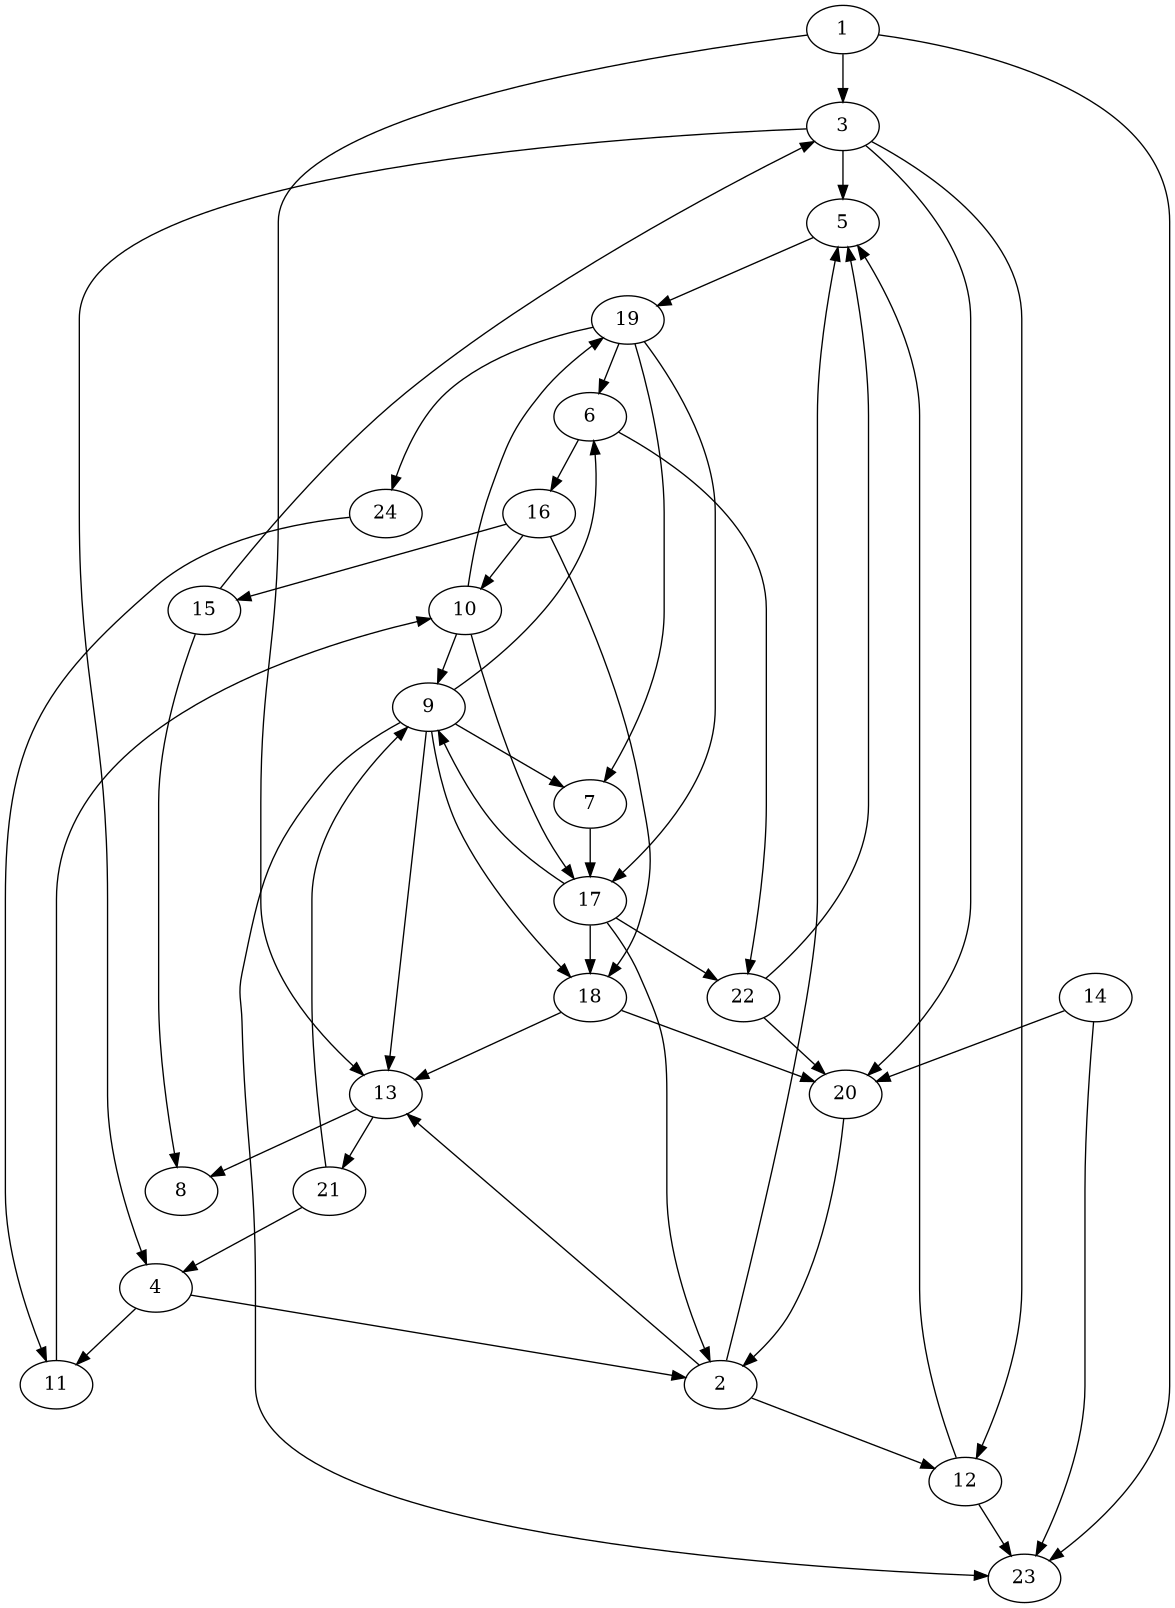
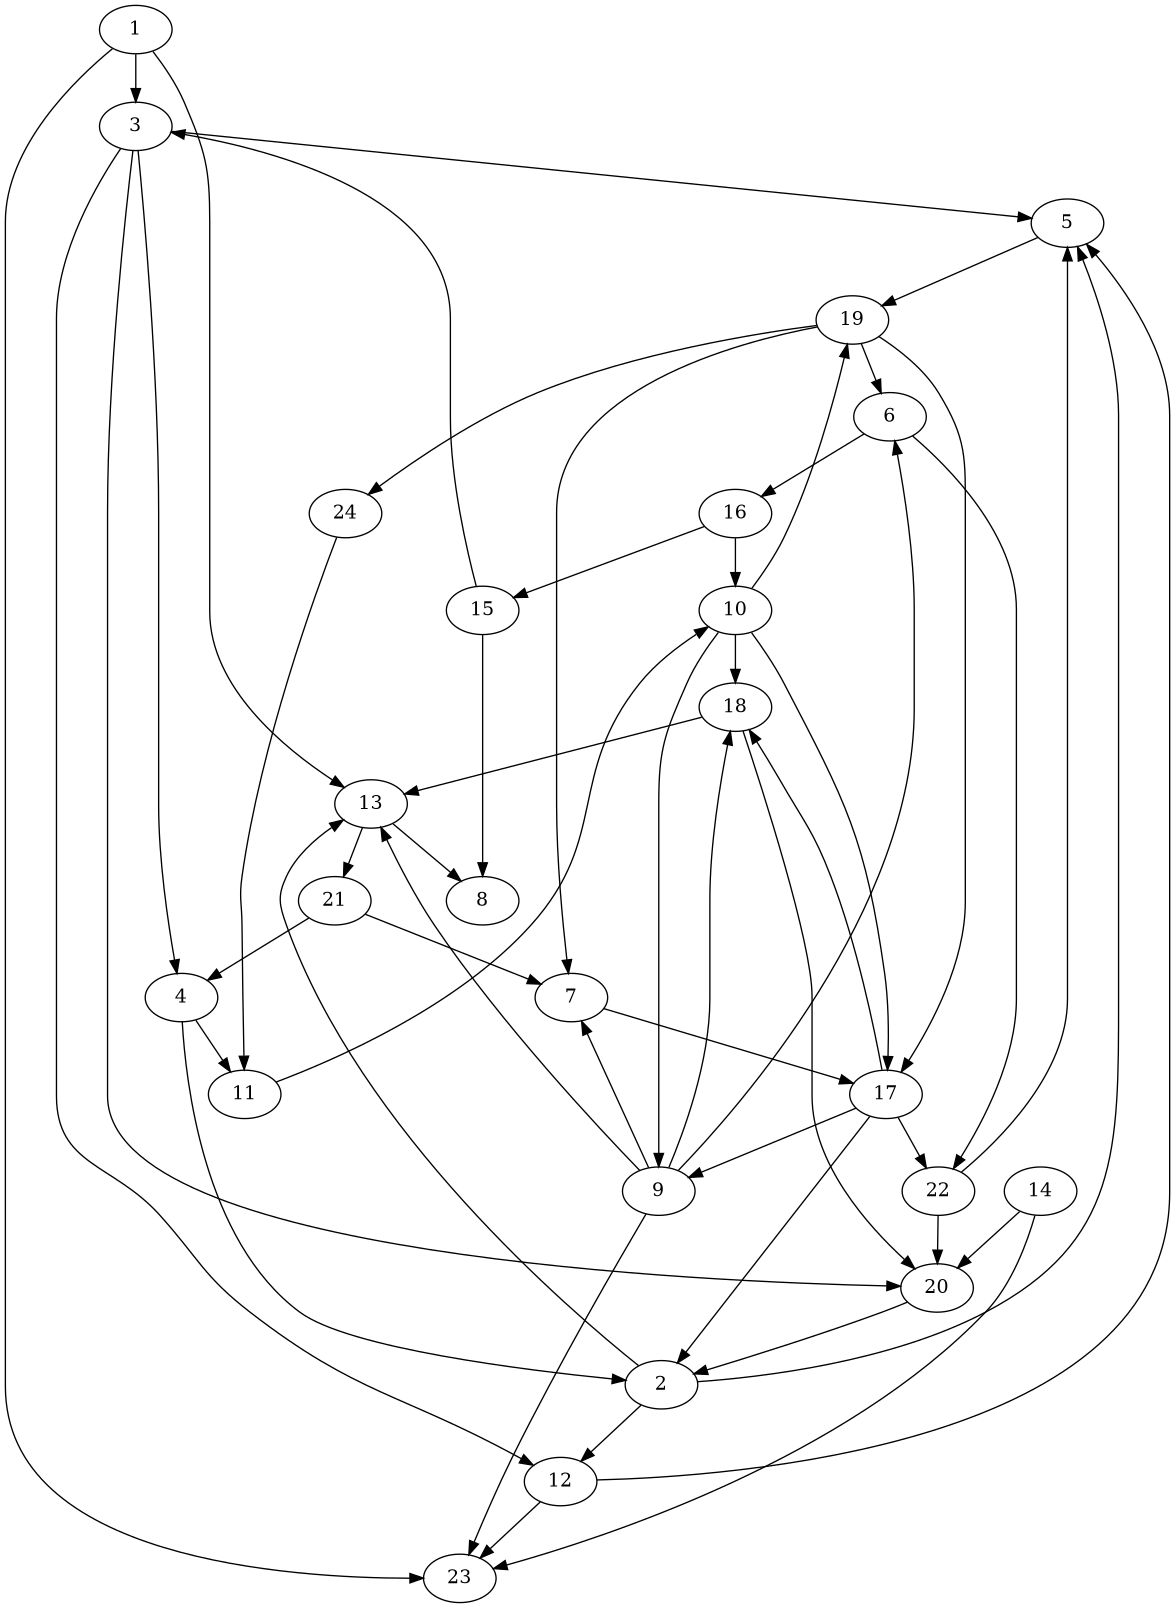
(634, 759) -> (735, 652)
(312, 939) -> (435, 942)
